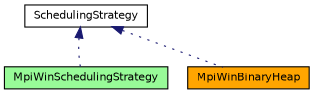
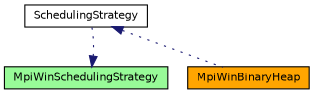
(79, 53) -> (93, 41)
